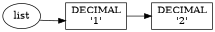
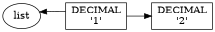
(49, 21) -> (56, 11)
